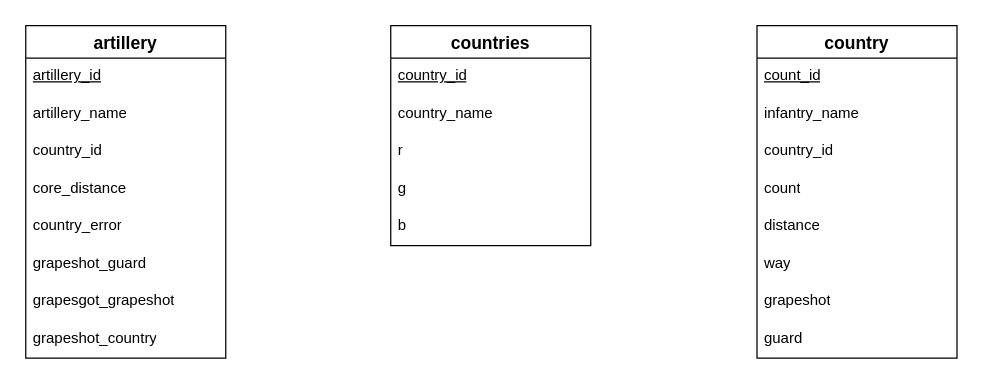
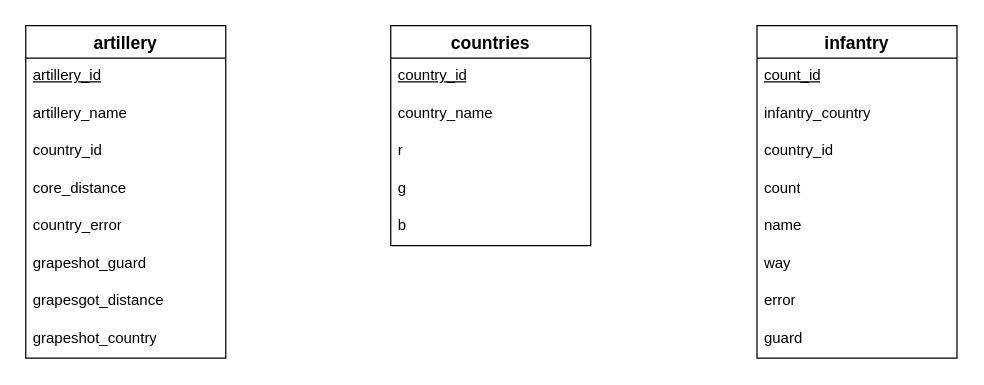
(856, 43) -> (856, 43)
(817, 113) -> (830, 113)
(796, 226) -> (781, 226)
(113, 301) -> (107, 301)
(802, 301) -> (785, 301)
